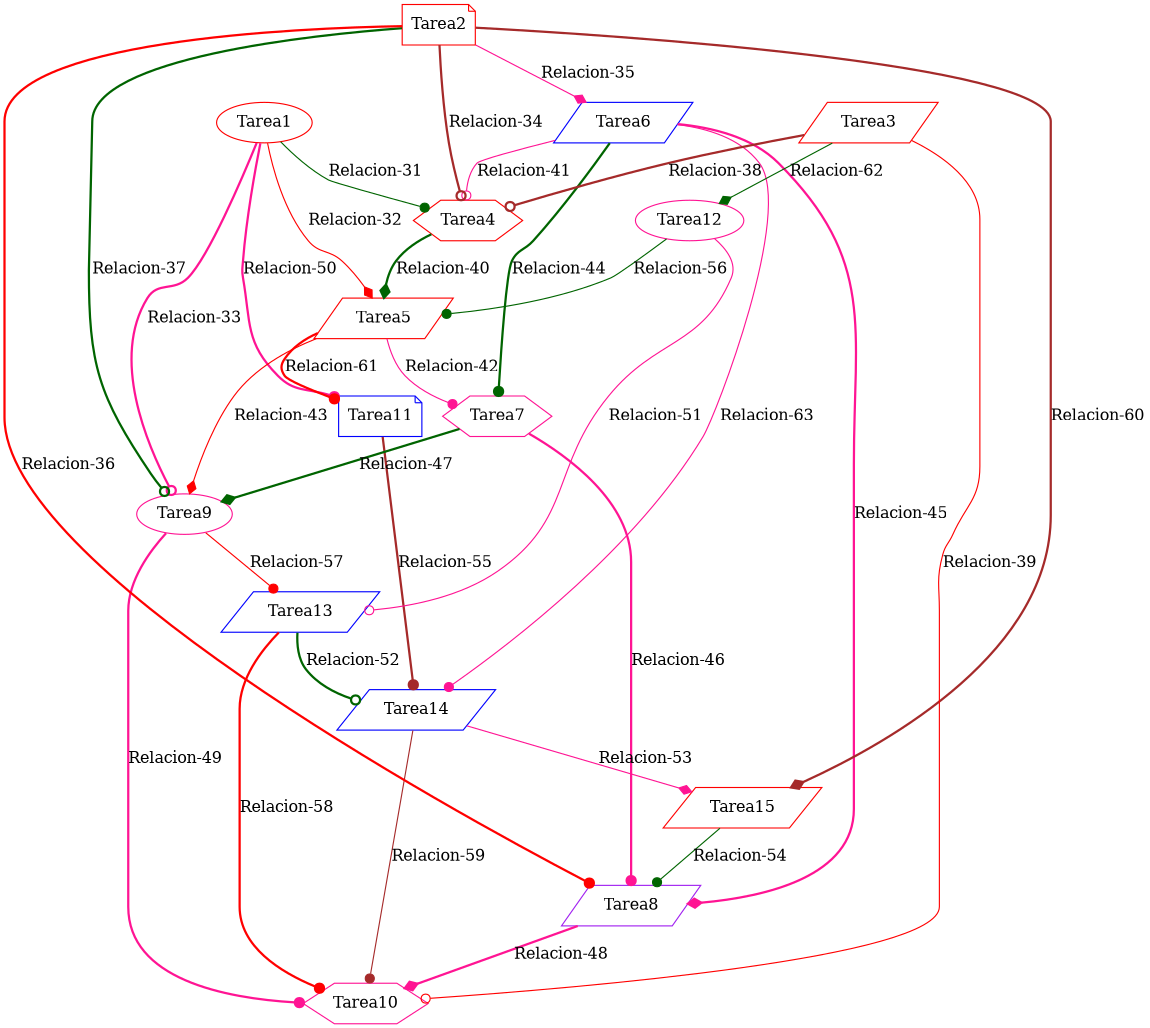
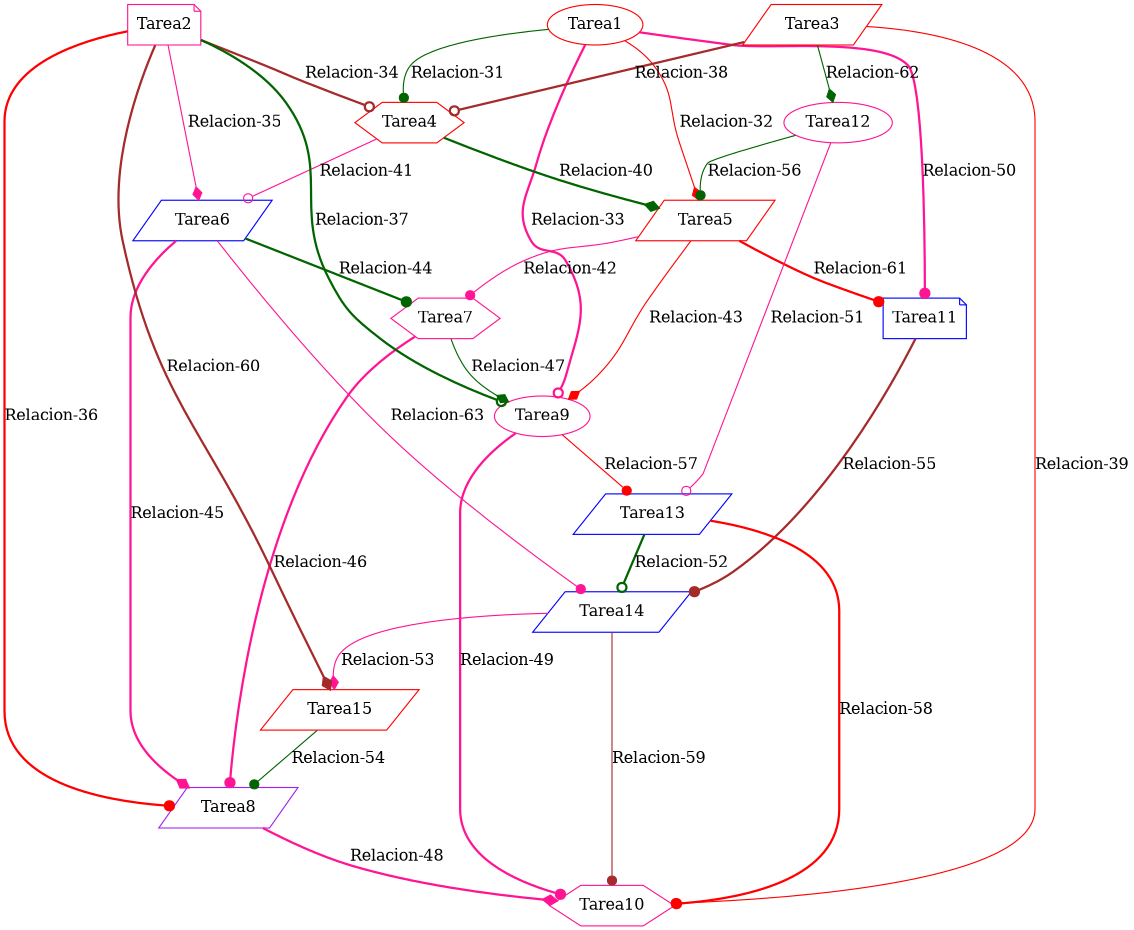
(439, 25) -> (164, 25)
(501, 155) -> (318, 166)
(347, 463) -> (468, 372)
